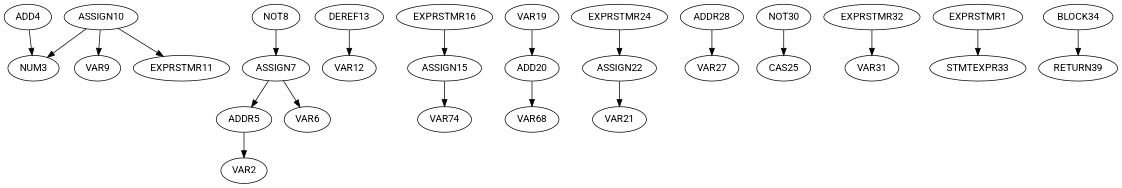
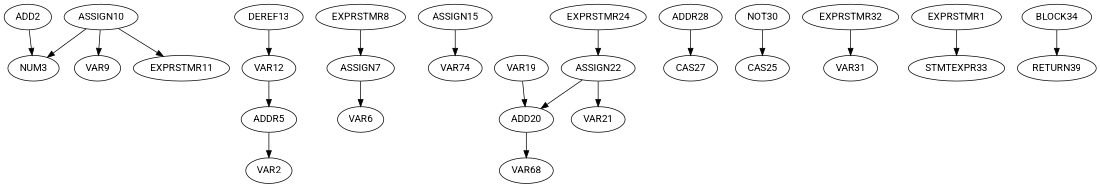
(28, 17) -> (28, 17)
(276, 17) -> (361, 17)
(445, 17) -> none
(712, 68) -> (691, 68)
(262, 91) -> (269, 90)
none -> (565, 92)
